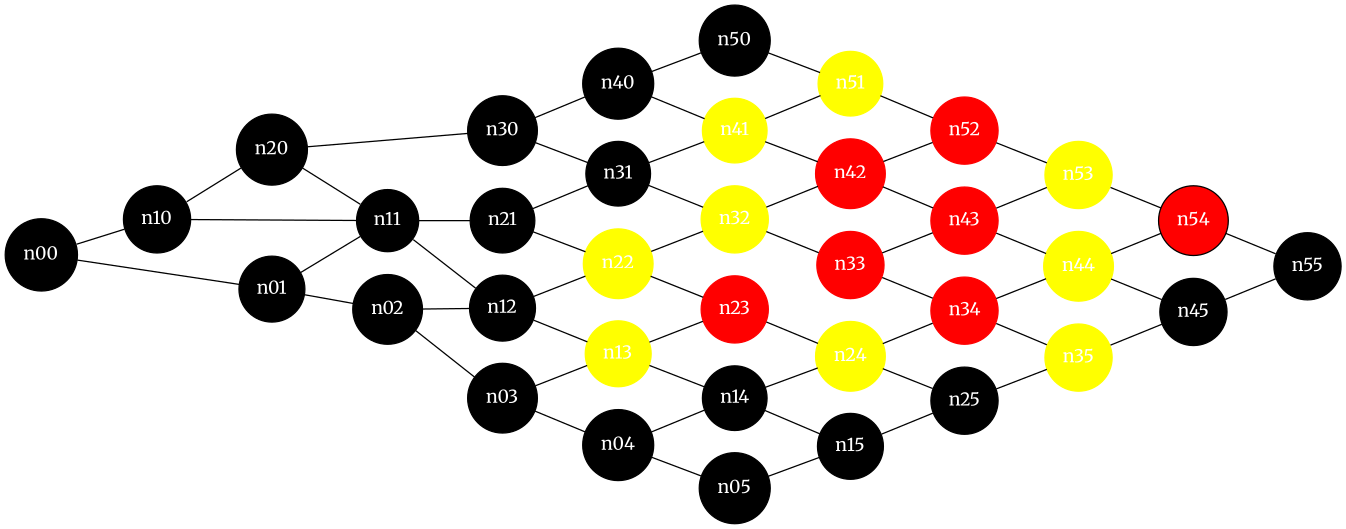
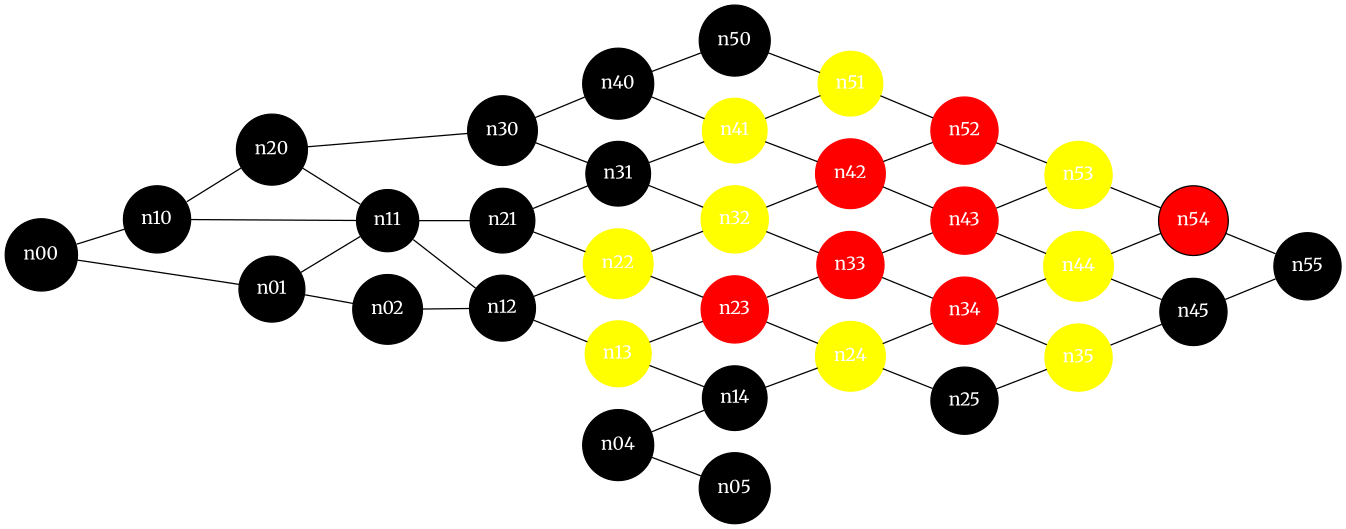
none -> (793, 287)
(503, 398) -> none
(850, 446) -> none
